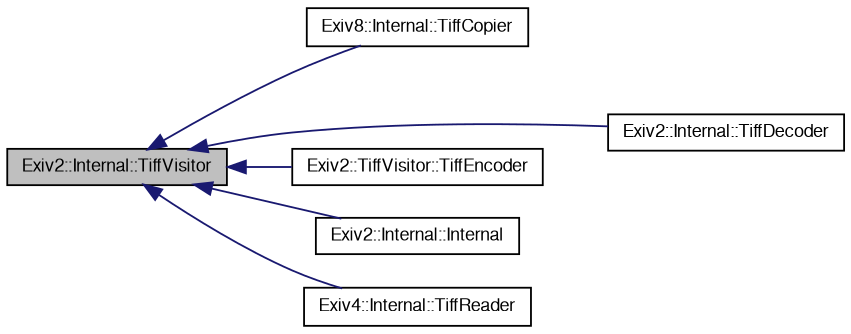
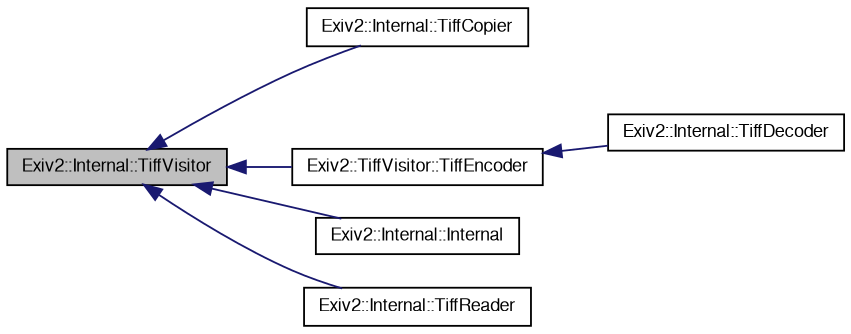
(418, 27) -> (418, 27)
(407, 125) -> (585, 148)
(418, 307) -> (418, 307)
